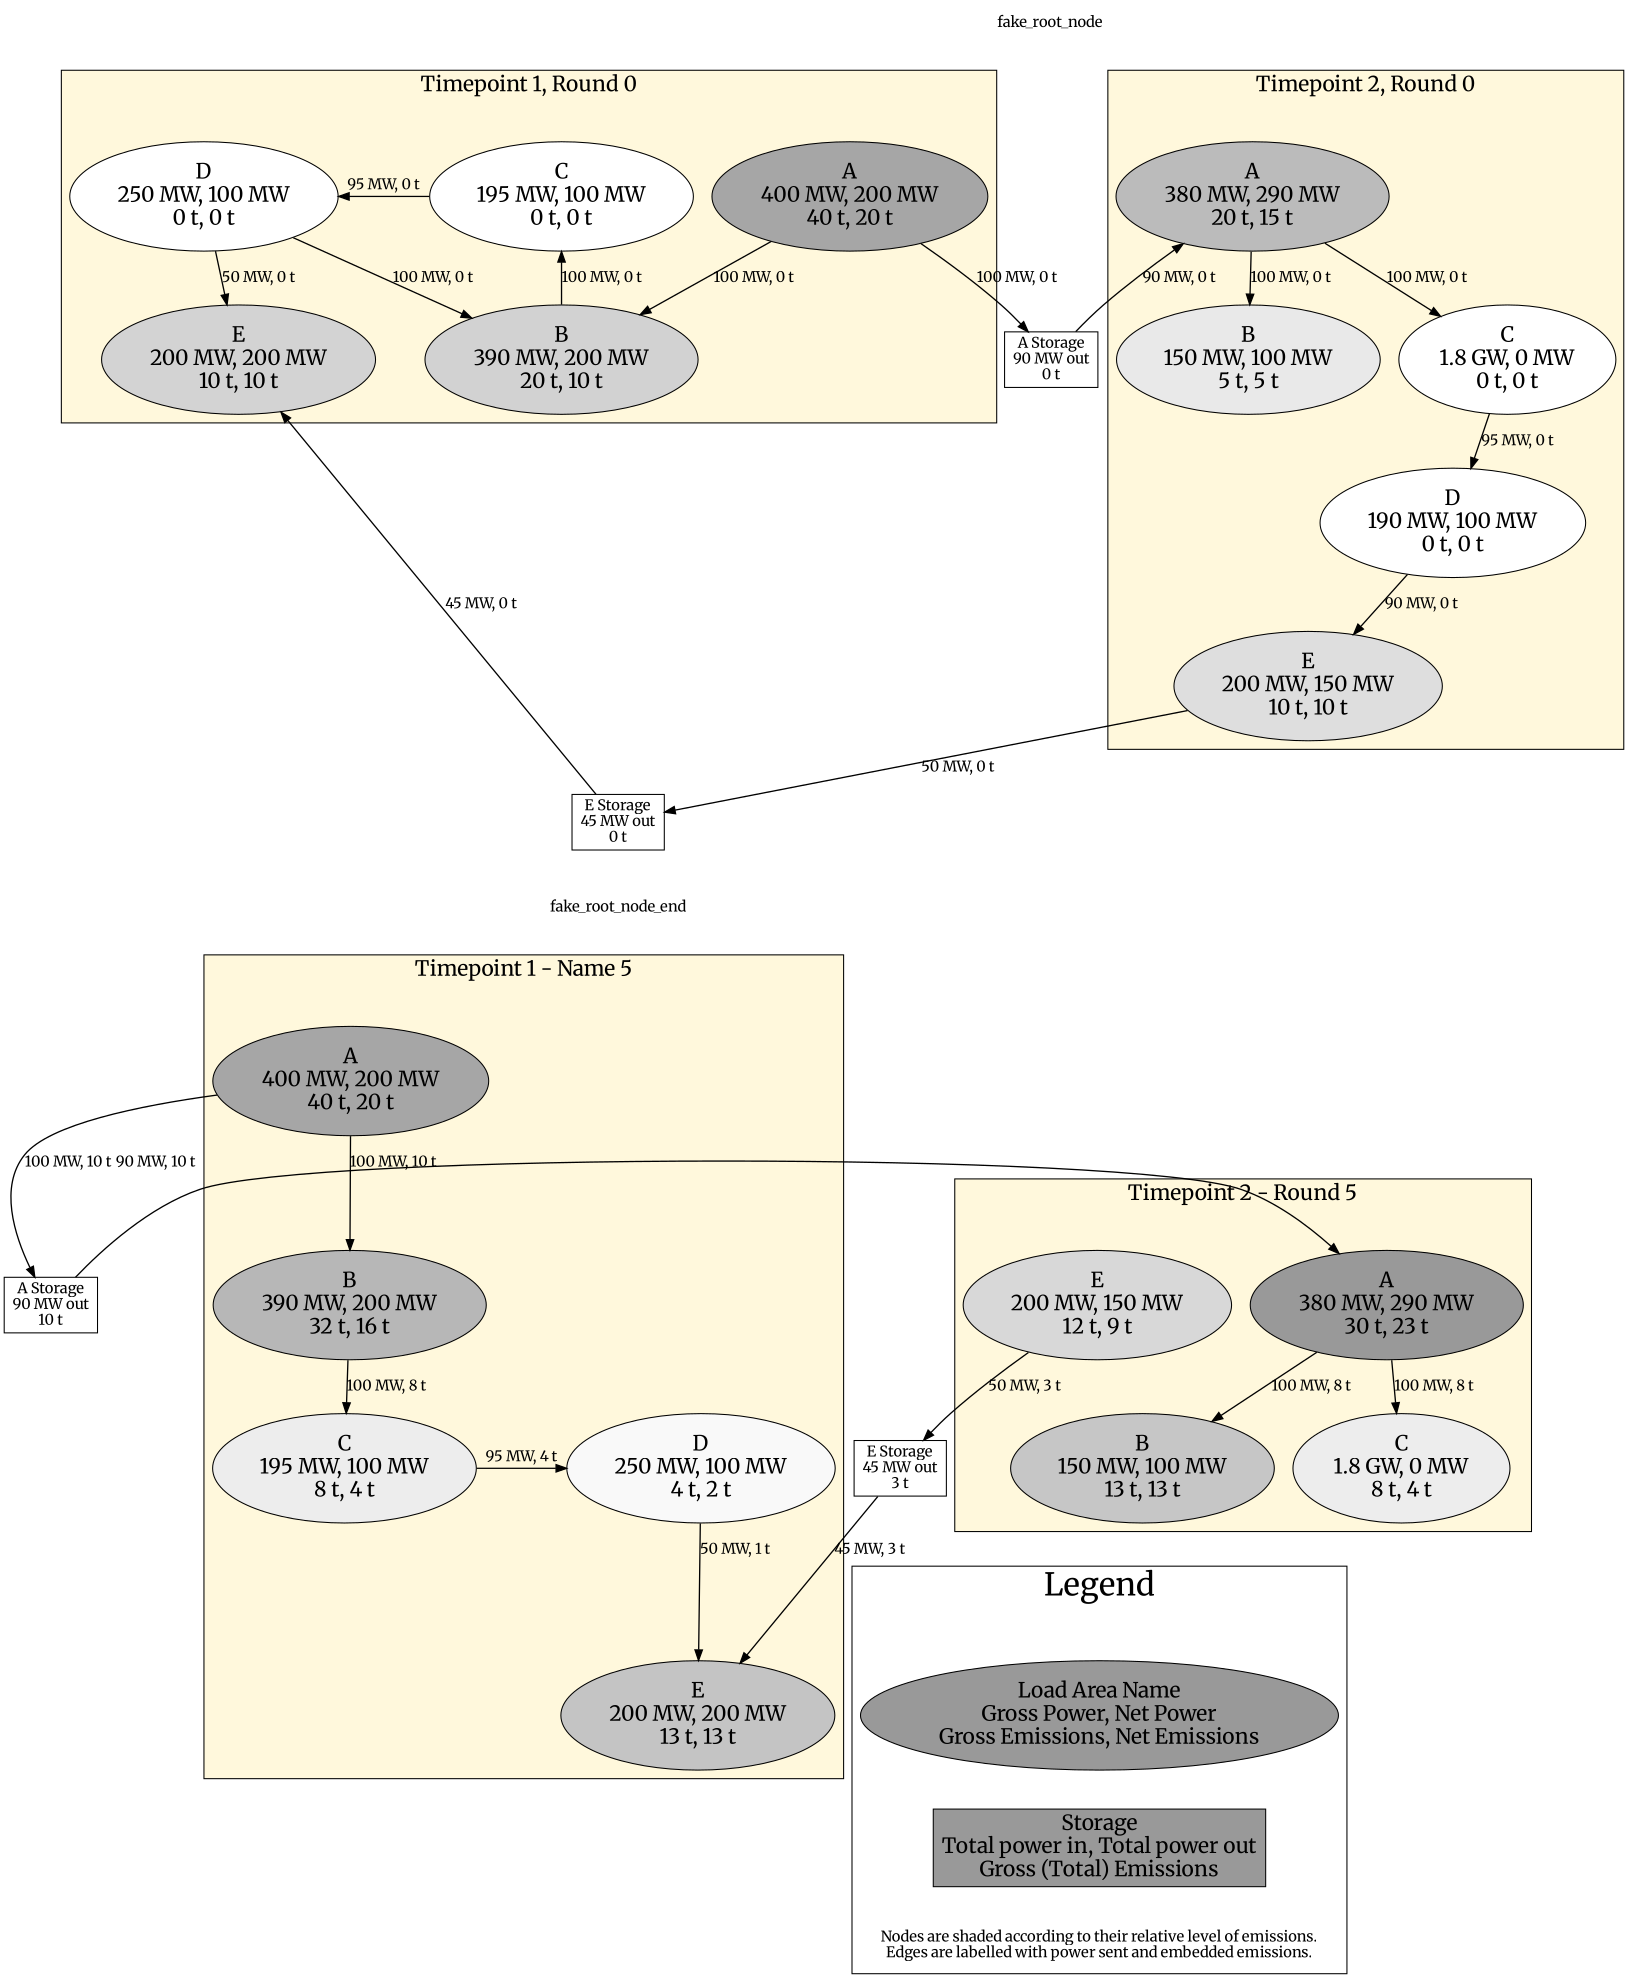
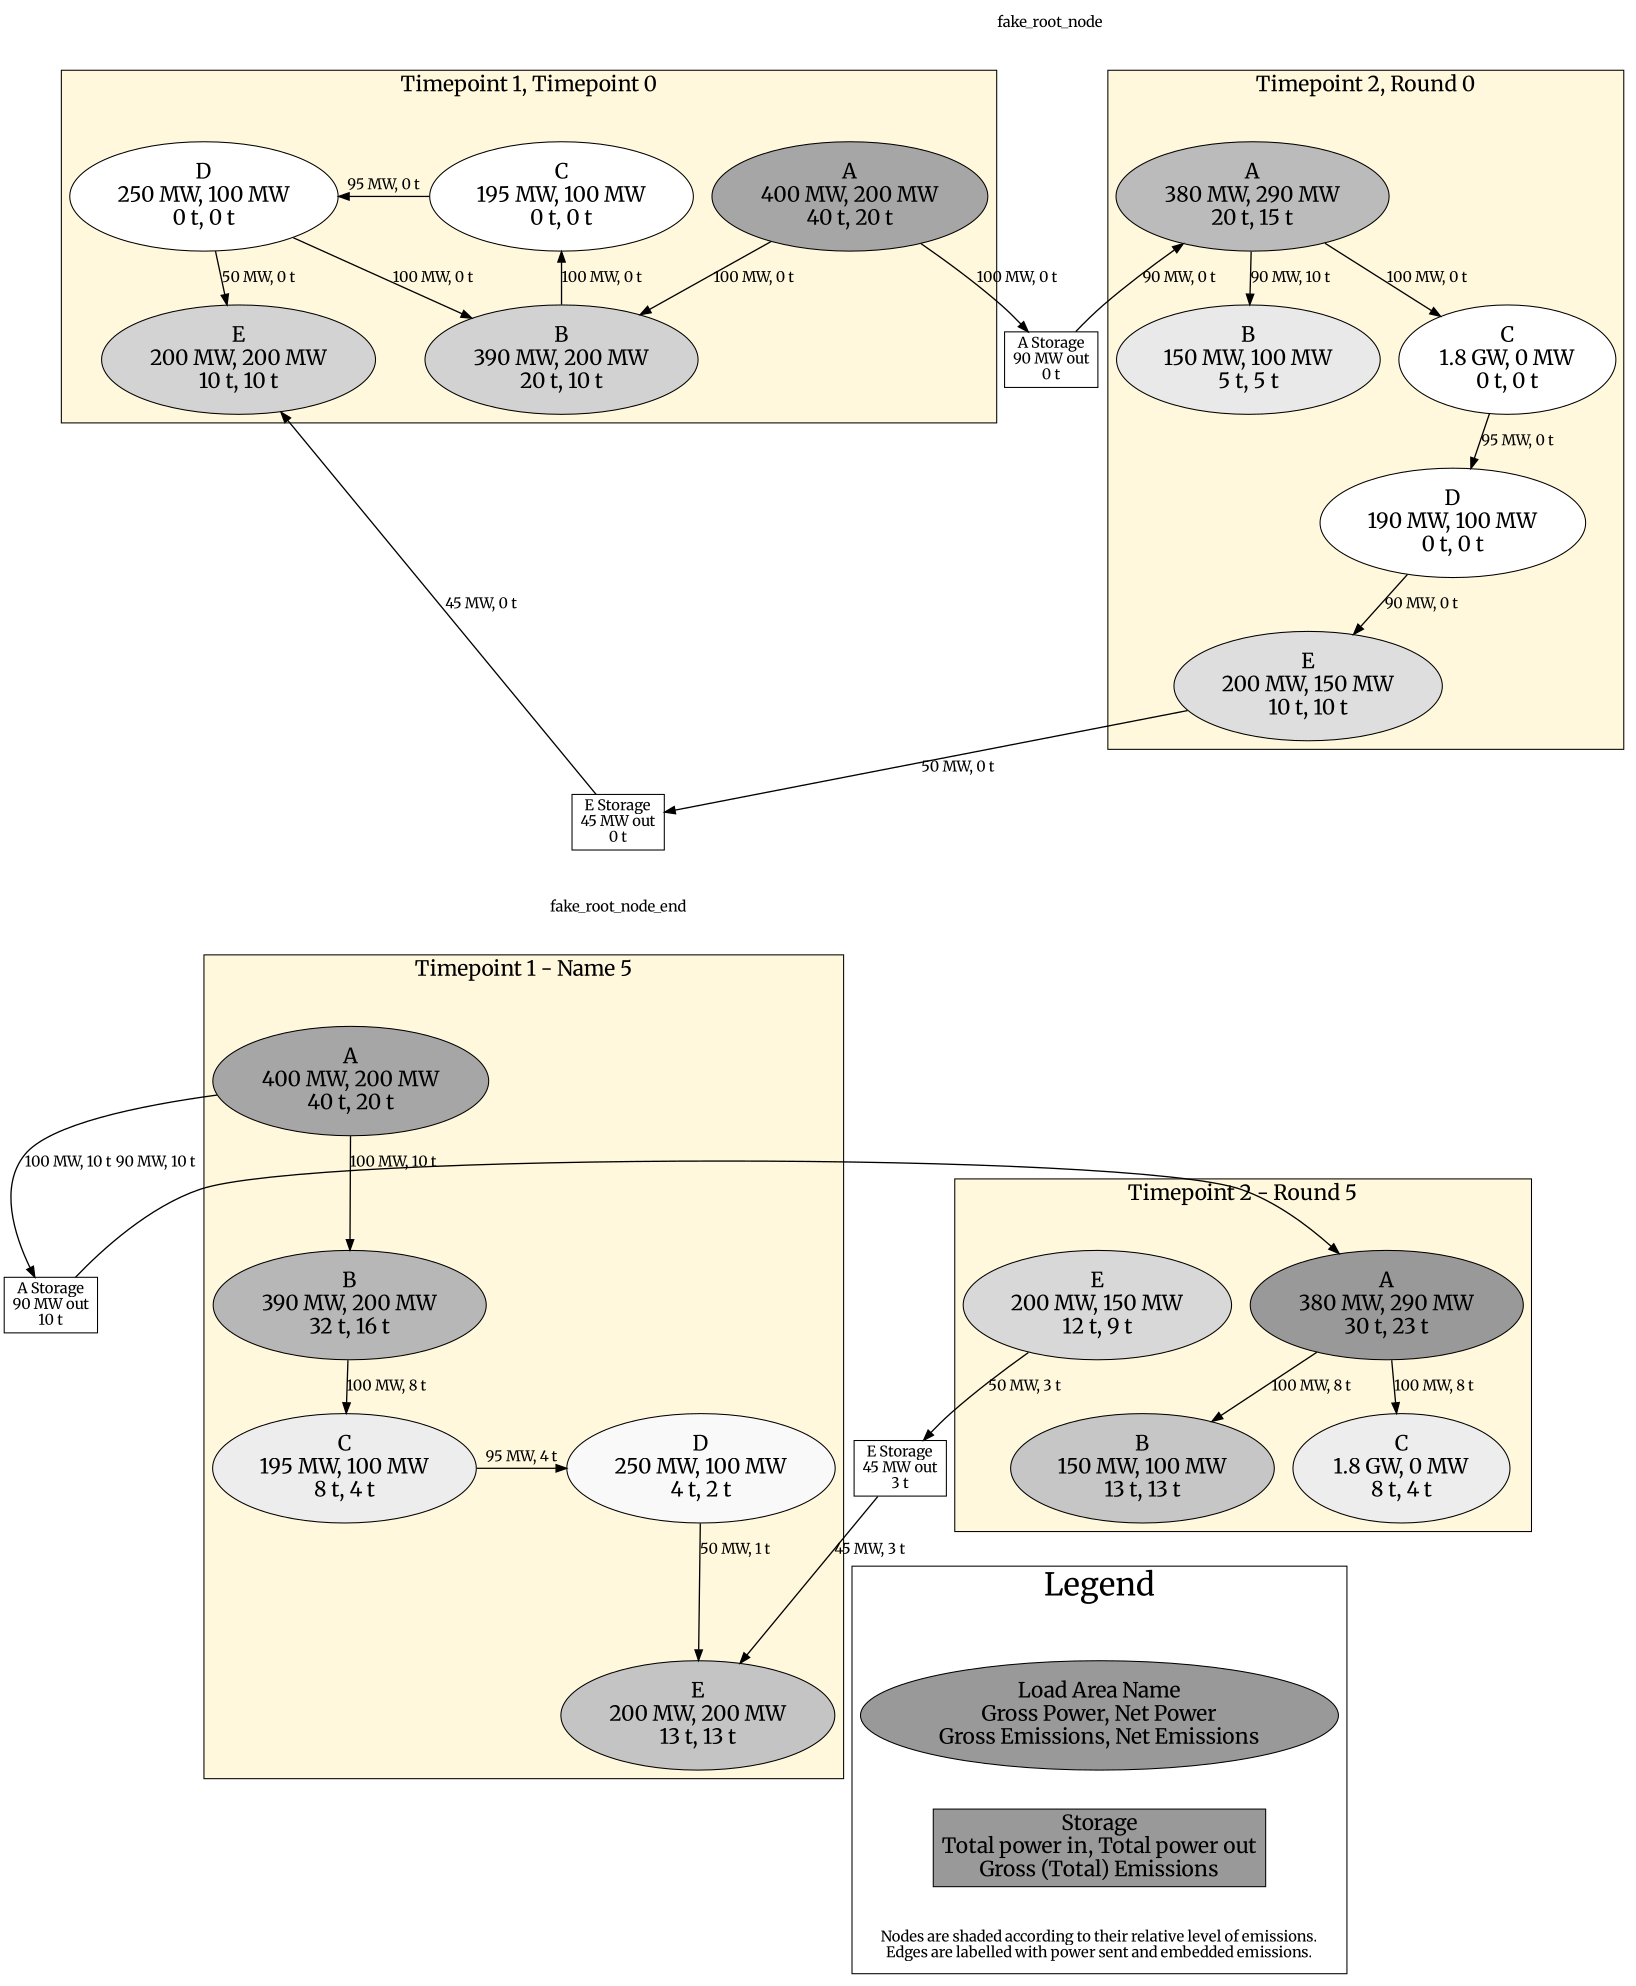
(529, 86) -> (529, 86)
(1291, 278) -> (1290, 278)
